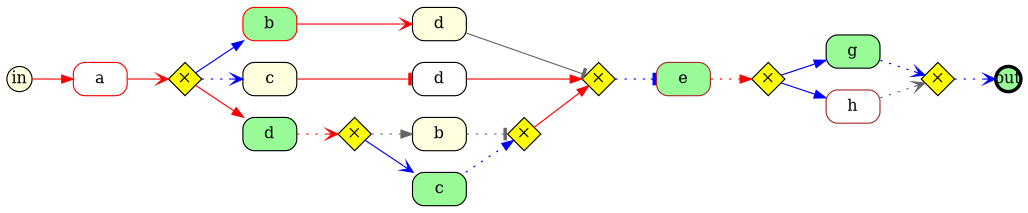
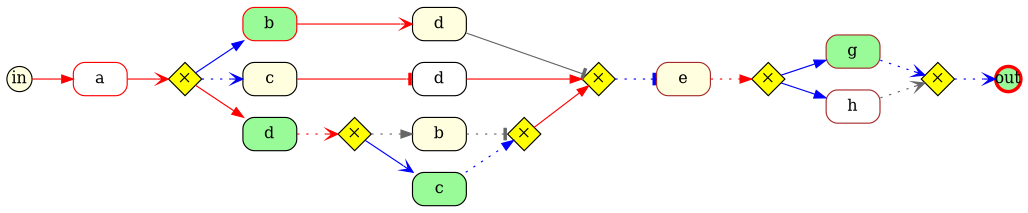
(853, 52) -> (853, 52)
(683, 79) -> (683, 79)
(1008, 79) -> (1008, 79)
